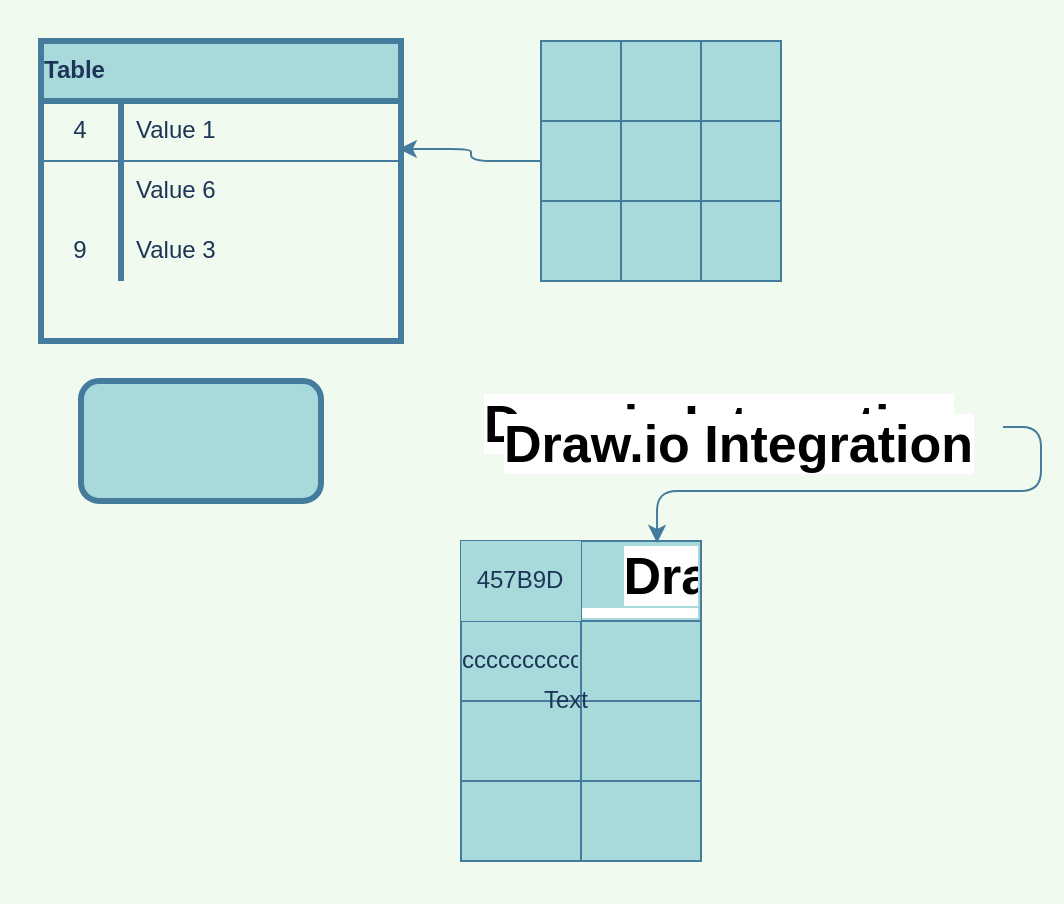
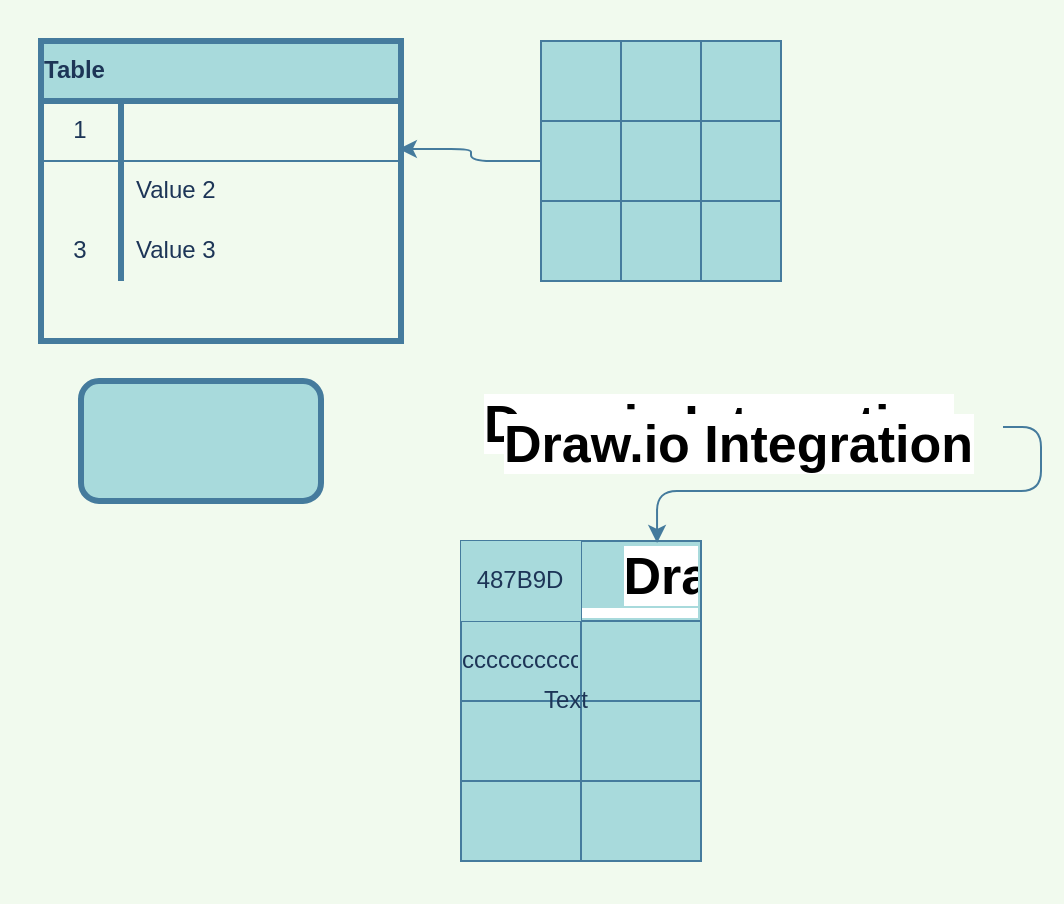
(81, 131) -> (81, 131)
(261, 131) -> none
(178, 191) -> (178, 191)
(81, 251) -> (81, 251)
(521, 581) -> (521, 581)
